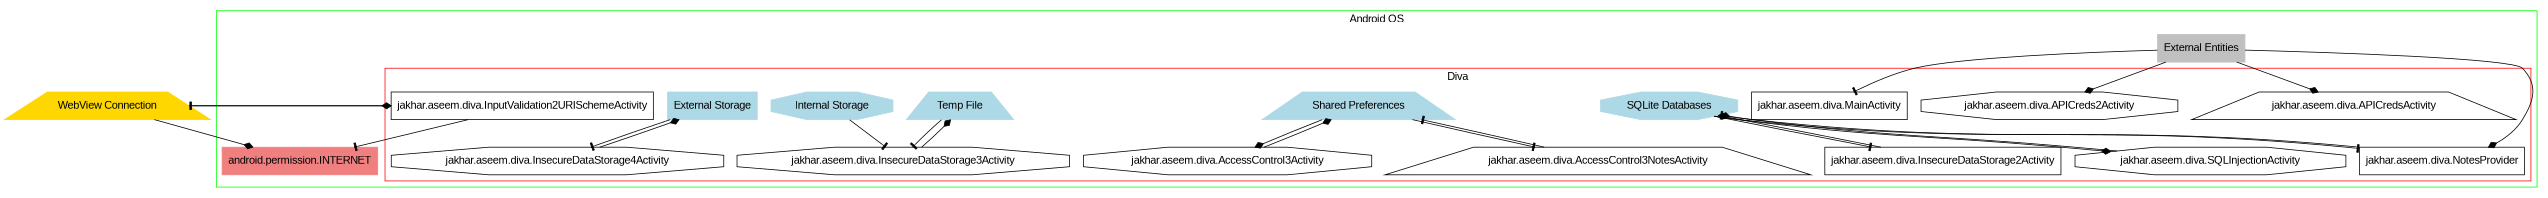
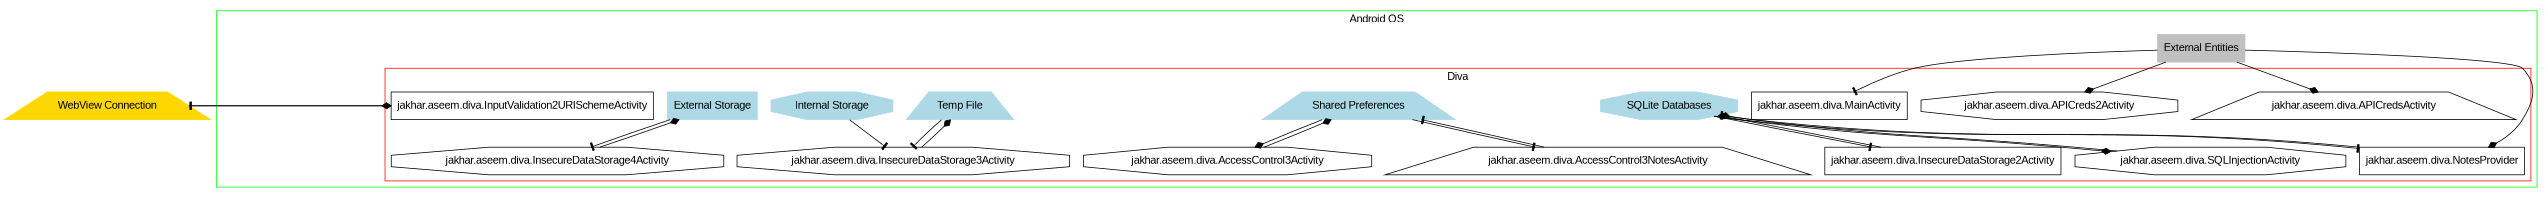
(300, 161) -> none
